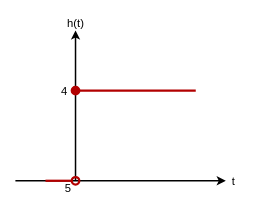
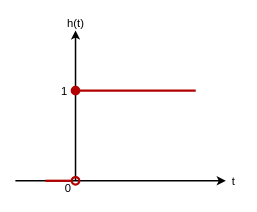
(65, 90) -> (65, 90)
(68, 188) -> (68, 188)
